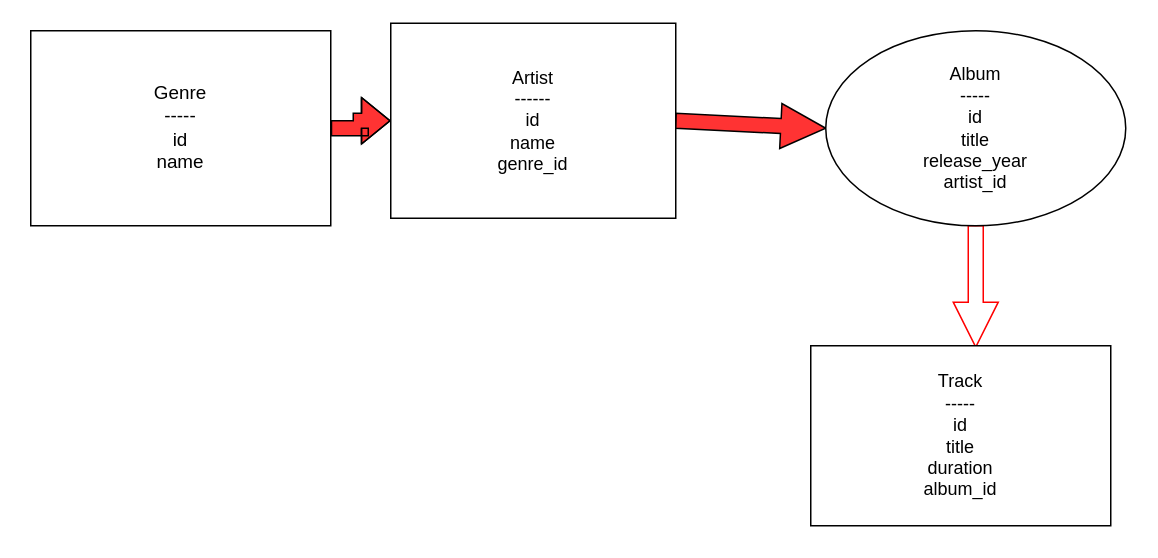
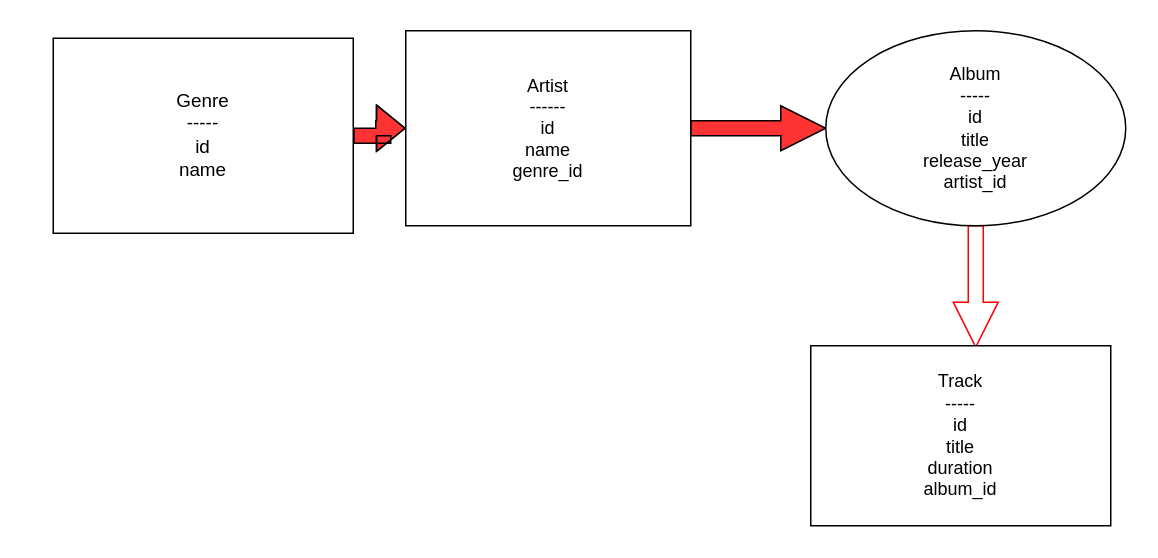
(533, 121) -> (548, 128)
(181, 128) -> (203, 136)
